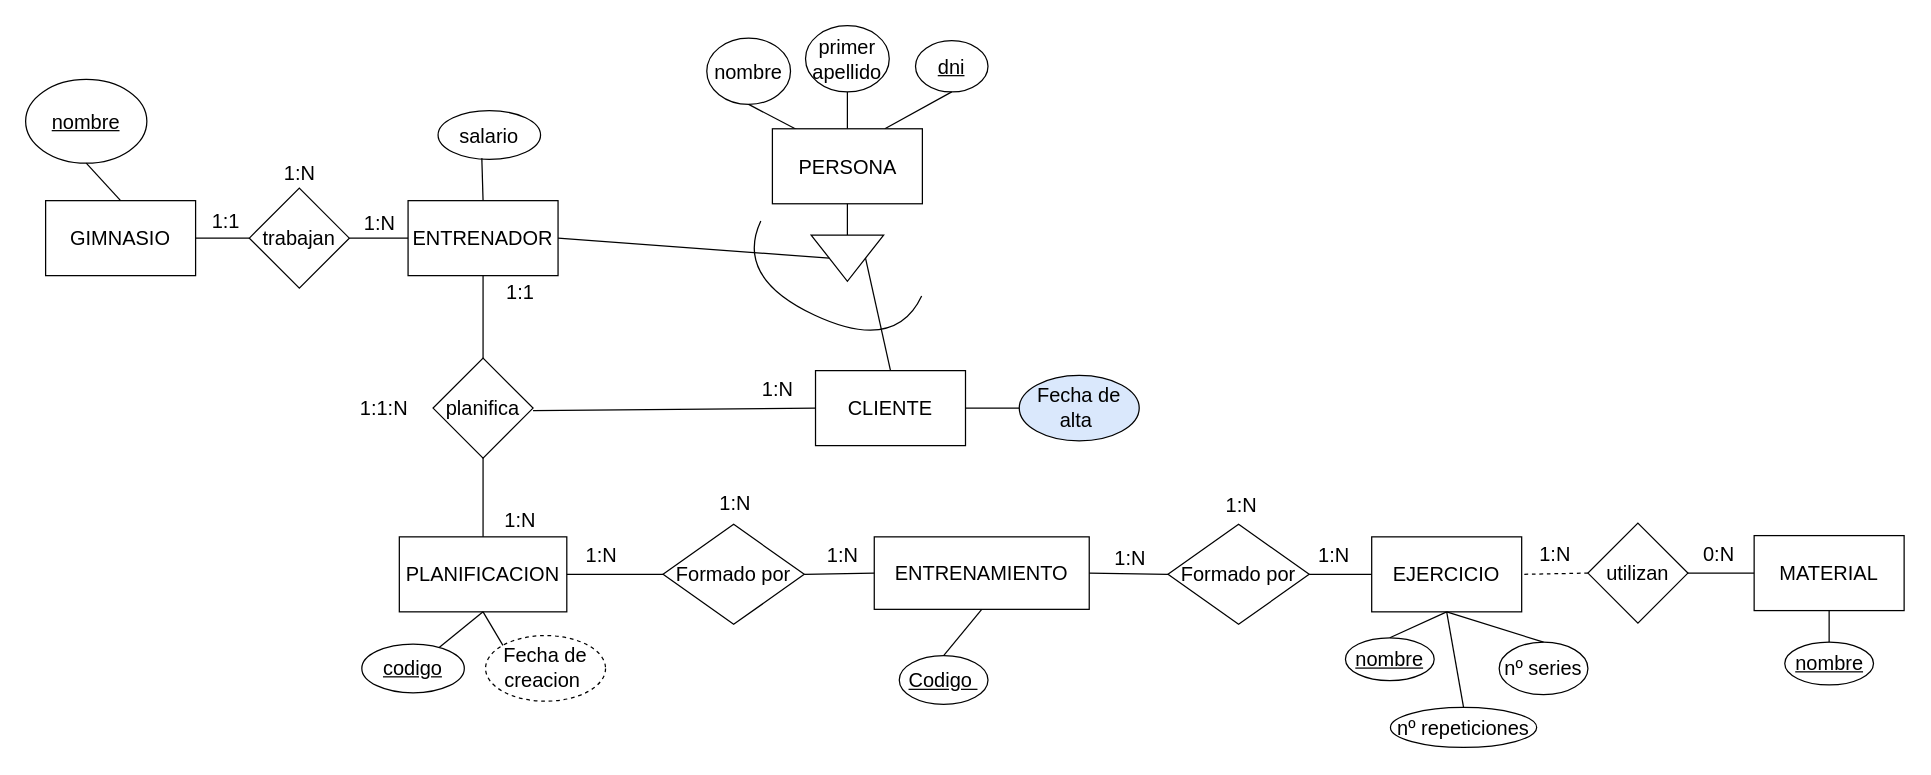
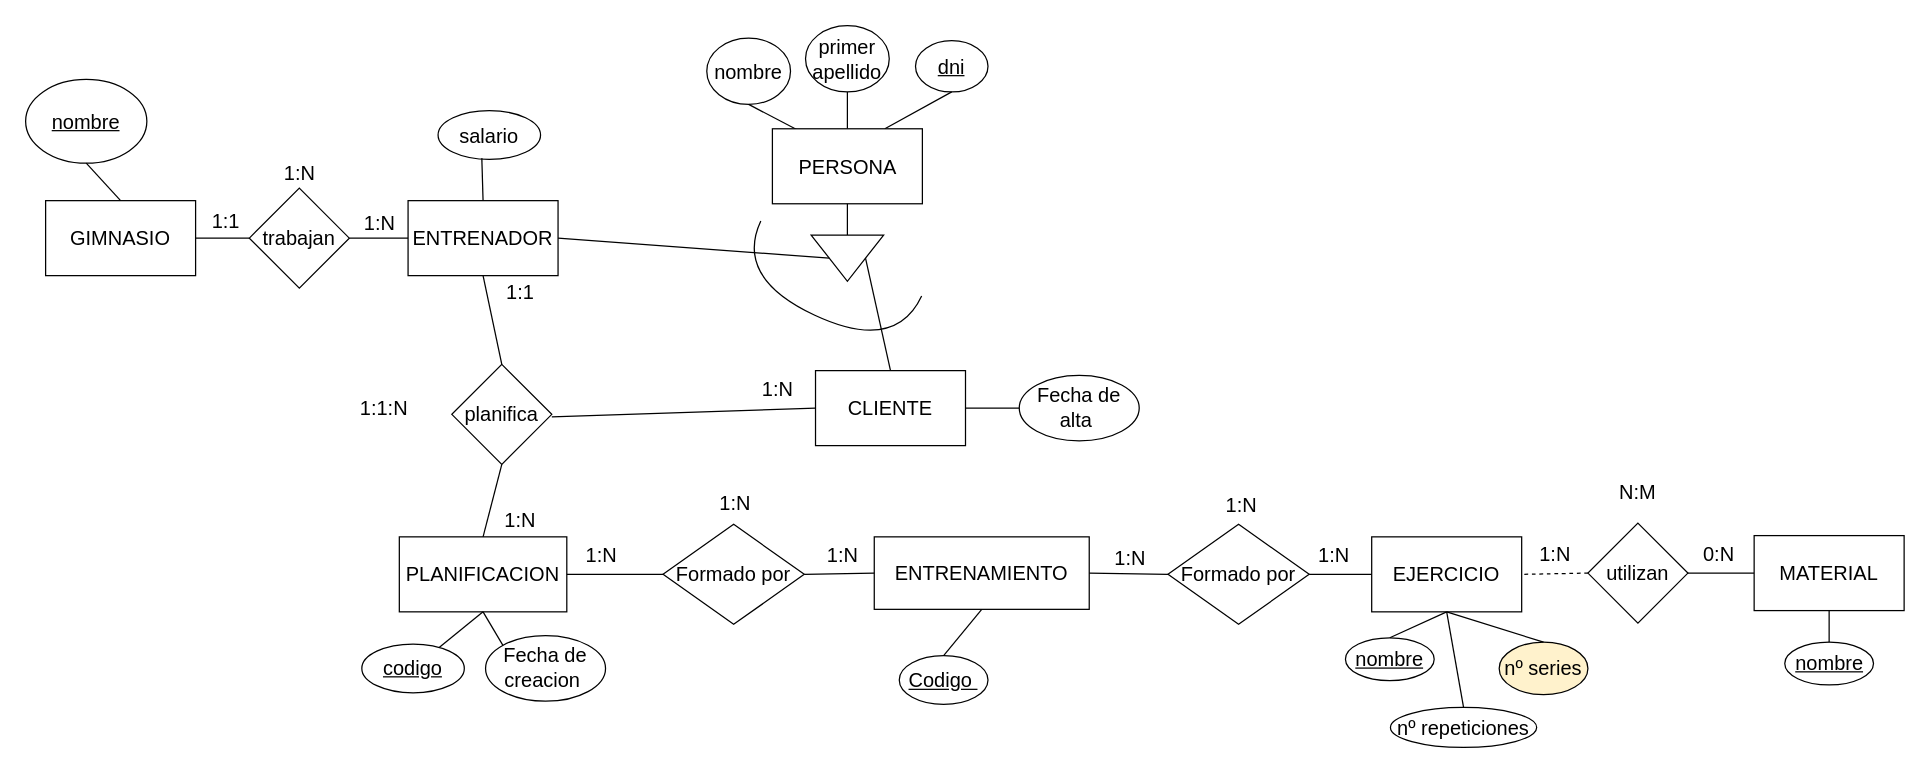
(483, 408) -> (502, 414)
(1079, 408) -> (1079, 408)
none -> (1638, 492)
(546, 668) -> (546, 668)
(1544, 668) -> (1544, 668)
